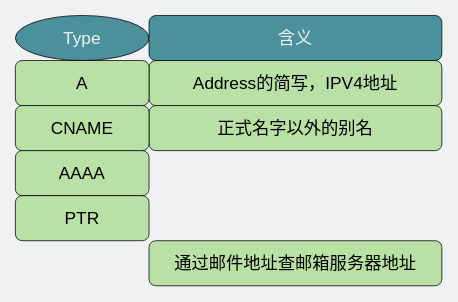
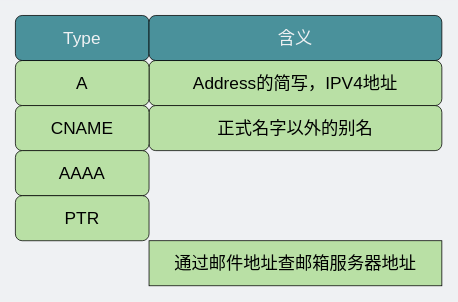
(82, 38) -> (82, 38)
(295, 263) -> (295, 263)
